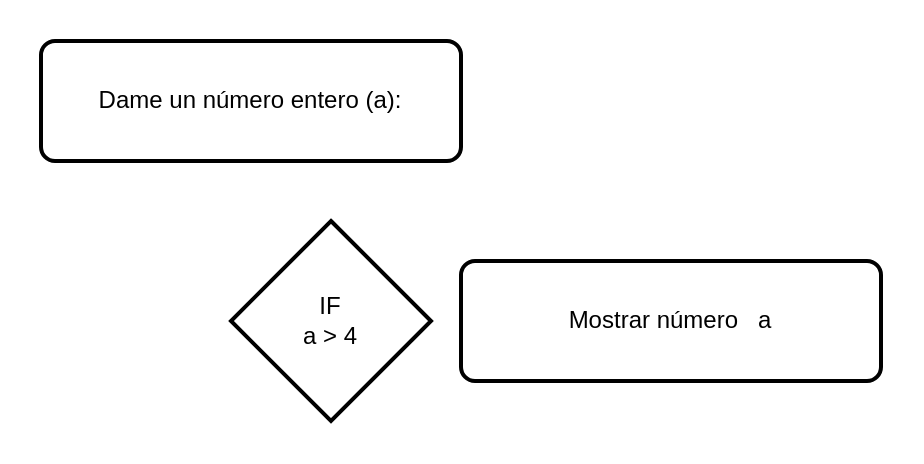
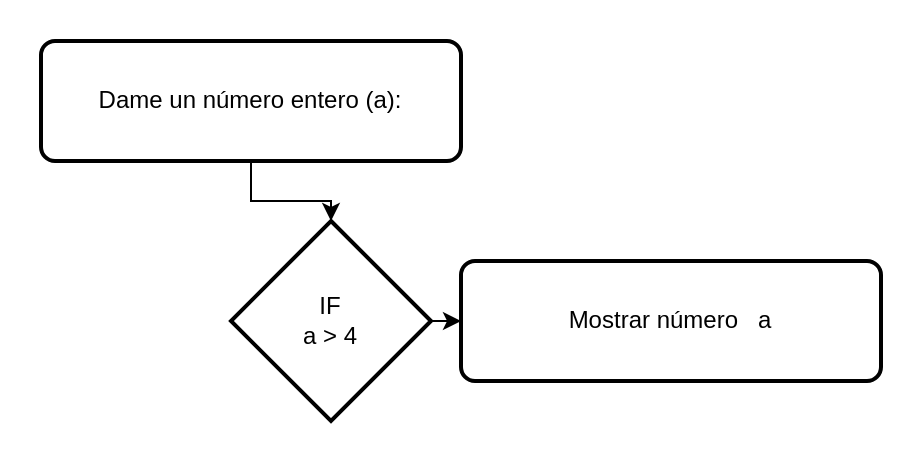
none -> (274, 201)
none -> (445, 321)
